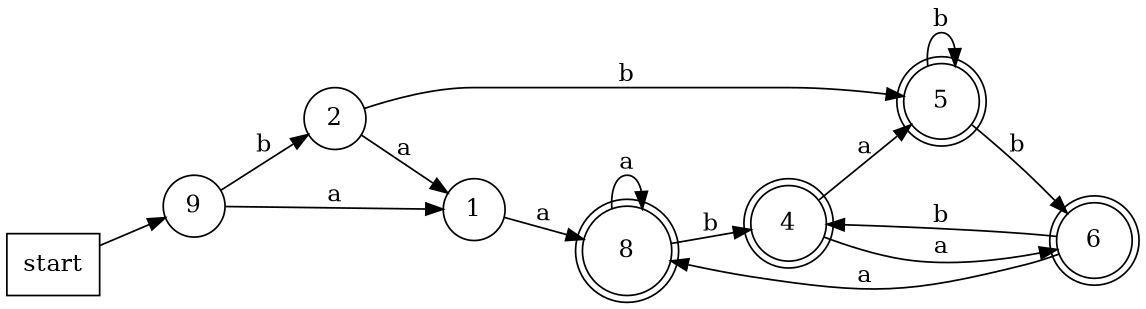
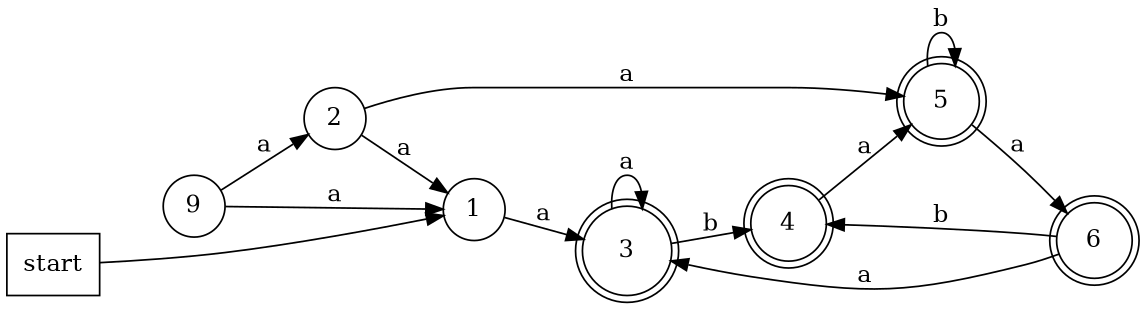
(627, 75) -> (627, 75)
(265, 145) -> (265, 145)
(1018, 145) -> (1018, 145)
(125, 235) -> (264, 247)
(627, 251) -> (627, 251)
(931, 262) -> none
